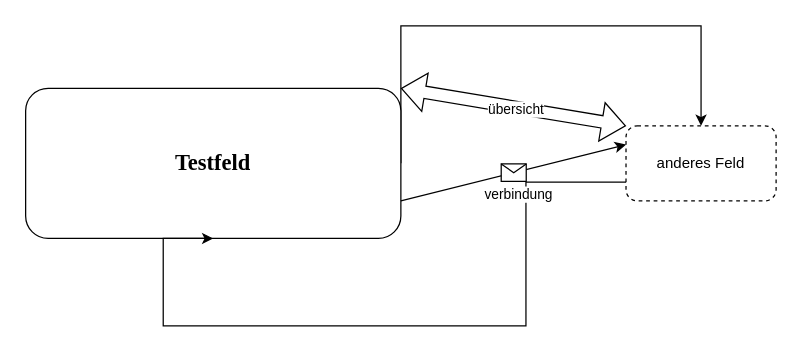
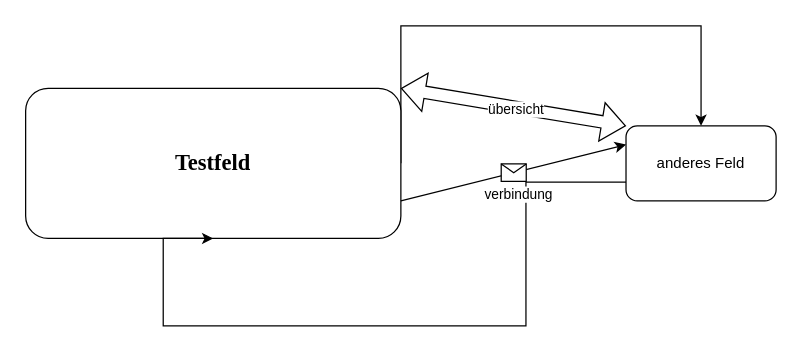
(701, 163) -> (701, 163)
